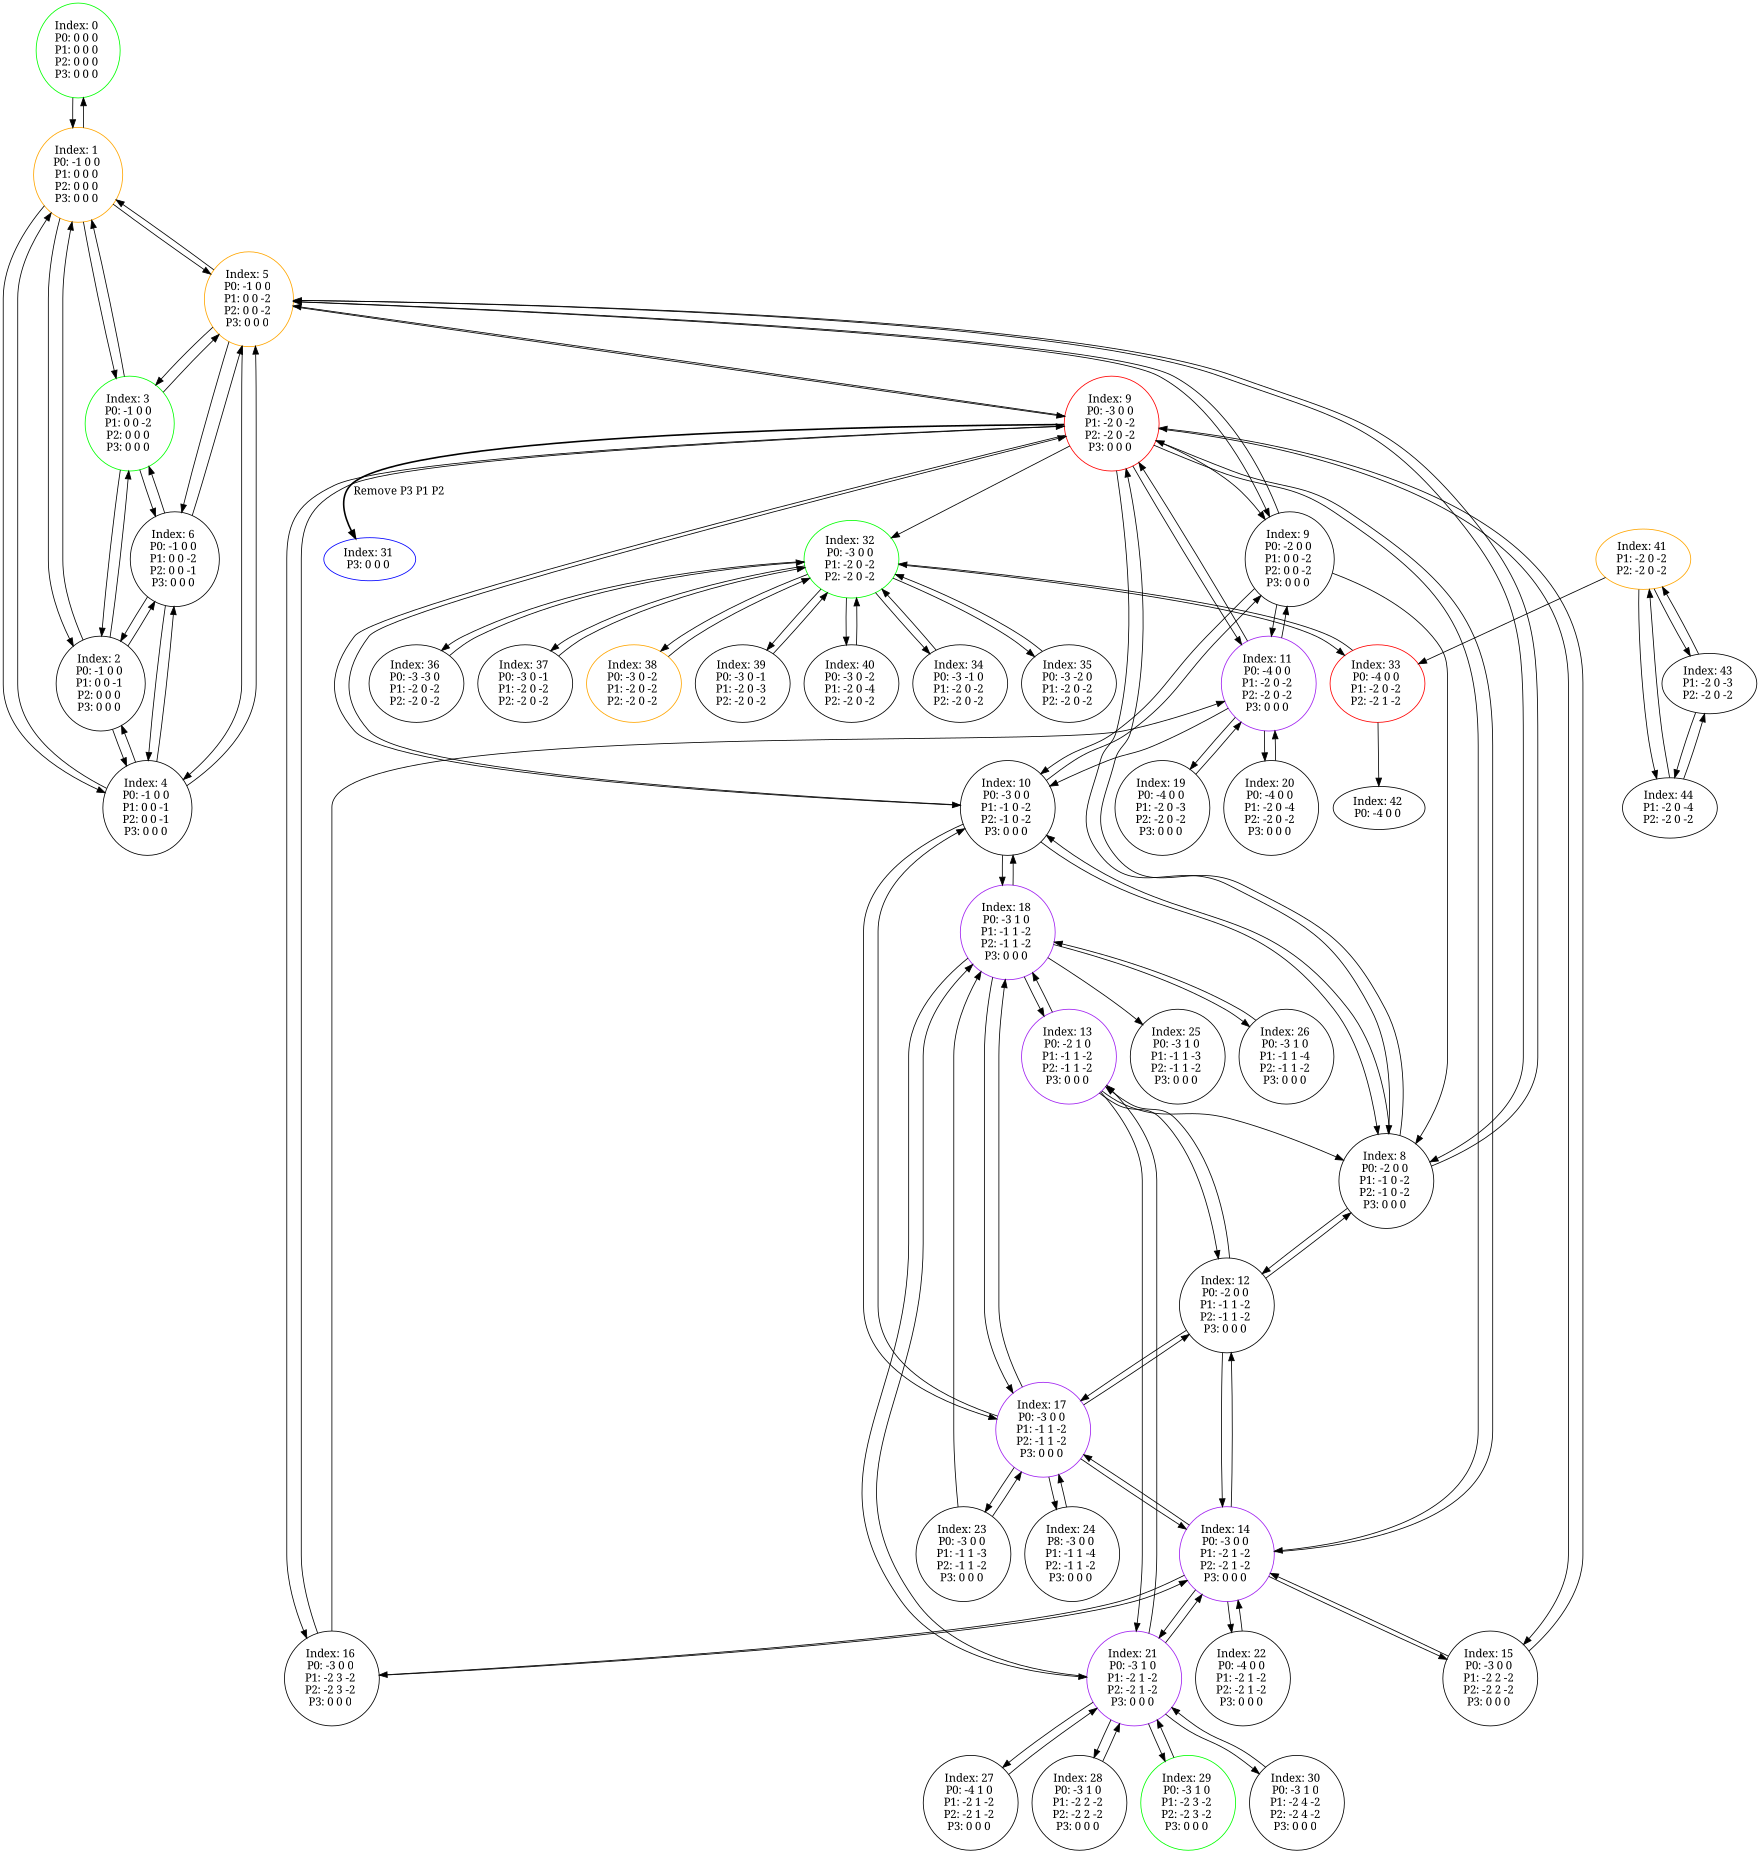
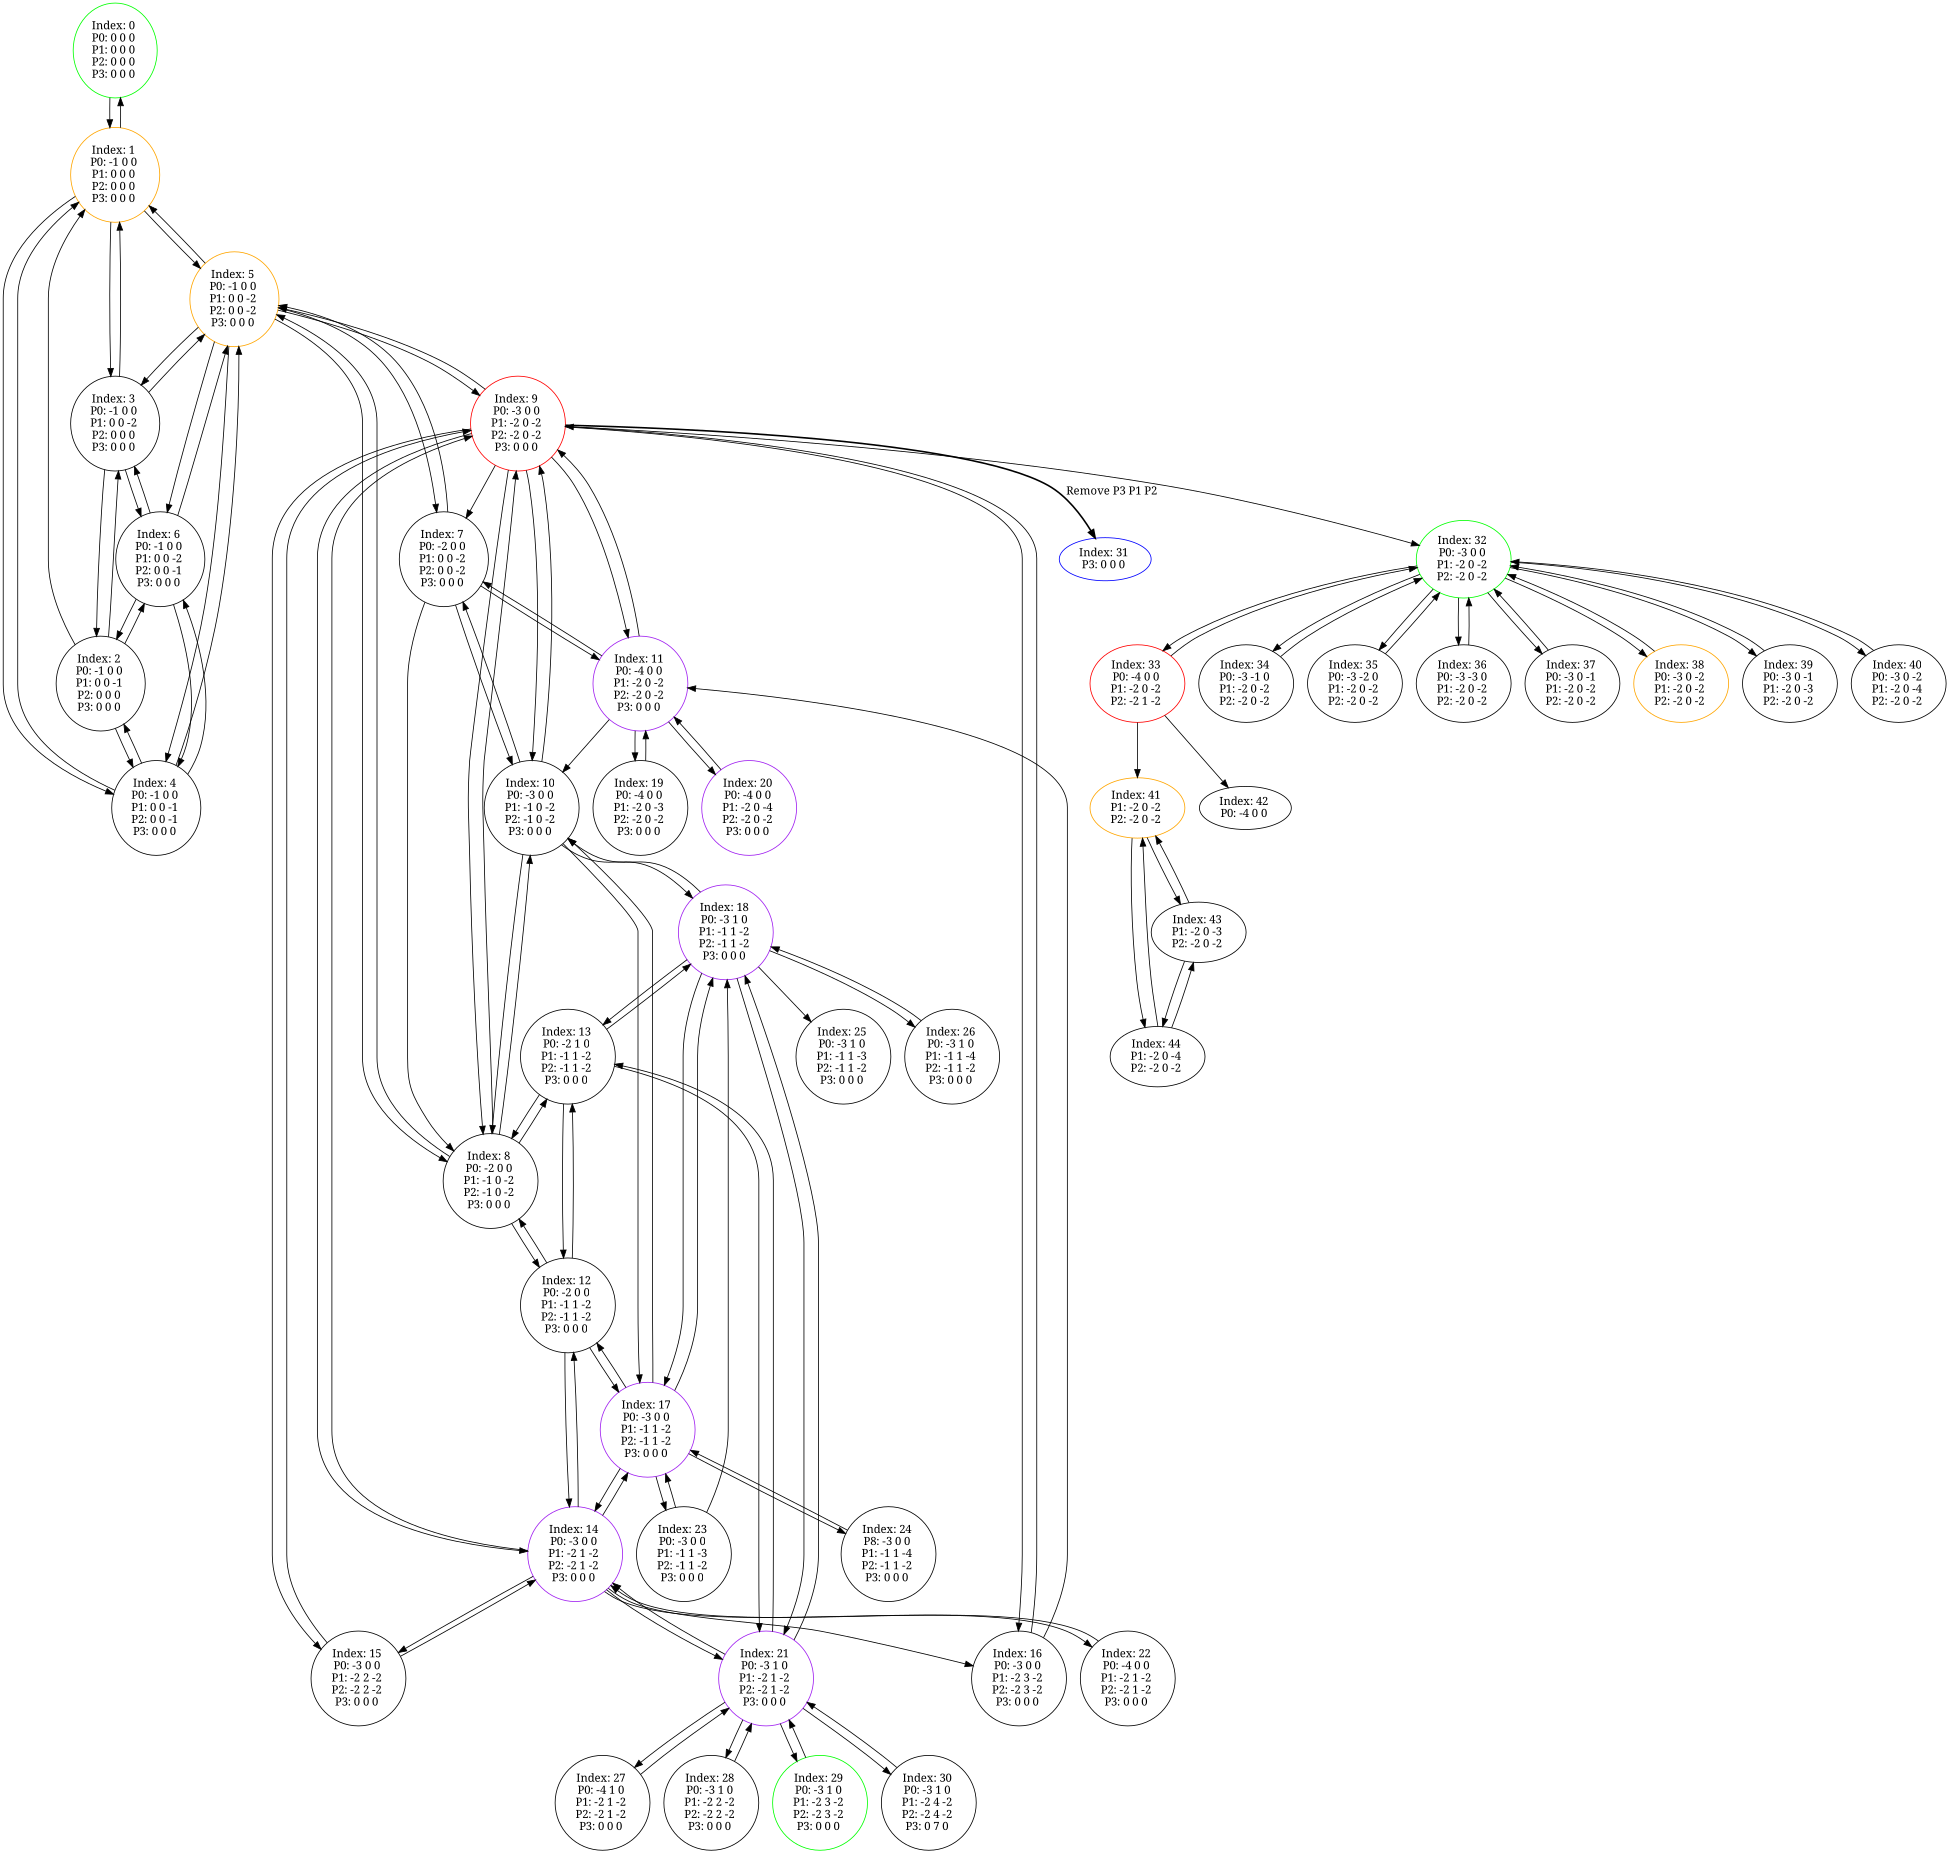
(130, 424) -> (115, 424)
(48, 430) -> none
(1290, 559) -> (444, 559)
(1520, 617) -> (1137, 746)
(1271, 808) -> (749, 808)
(1069, 1057) -> (568, 1057)
none -> (531, 1125)
(783, 1648) -> none
(1297, 1803) -> (929, 1803)
